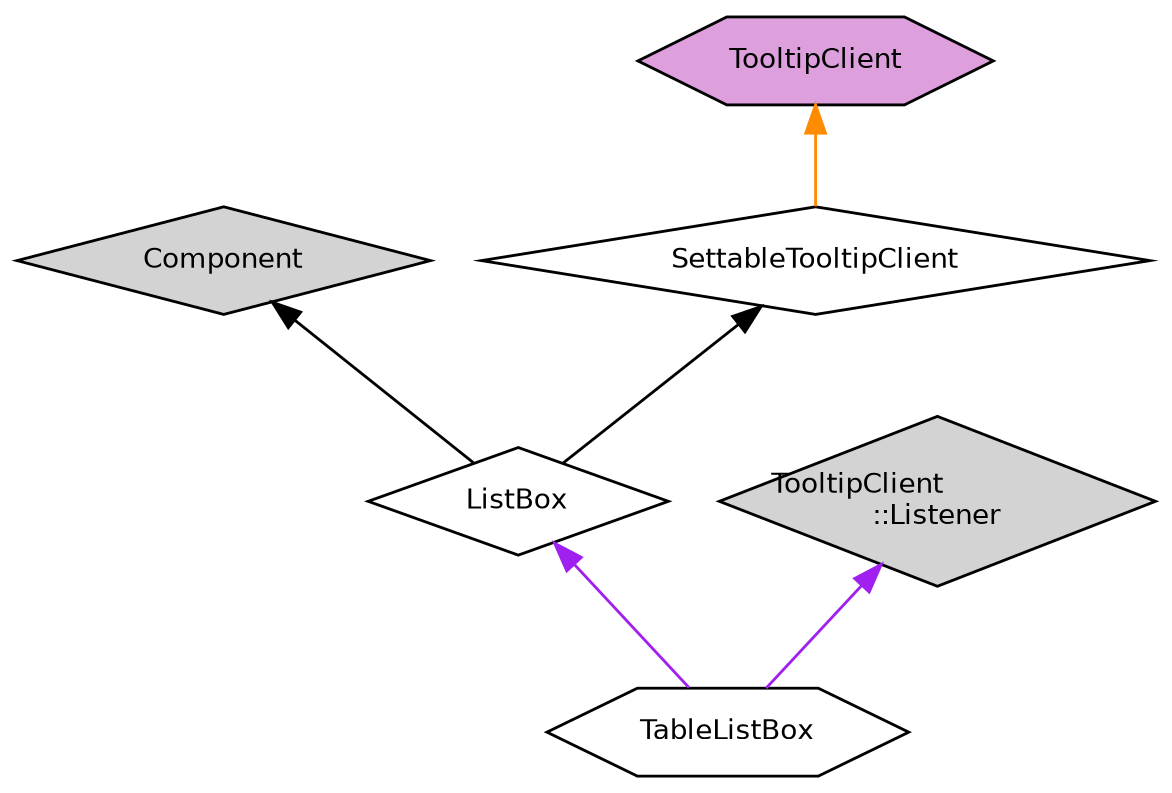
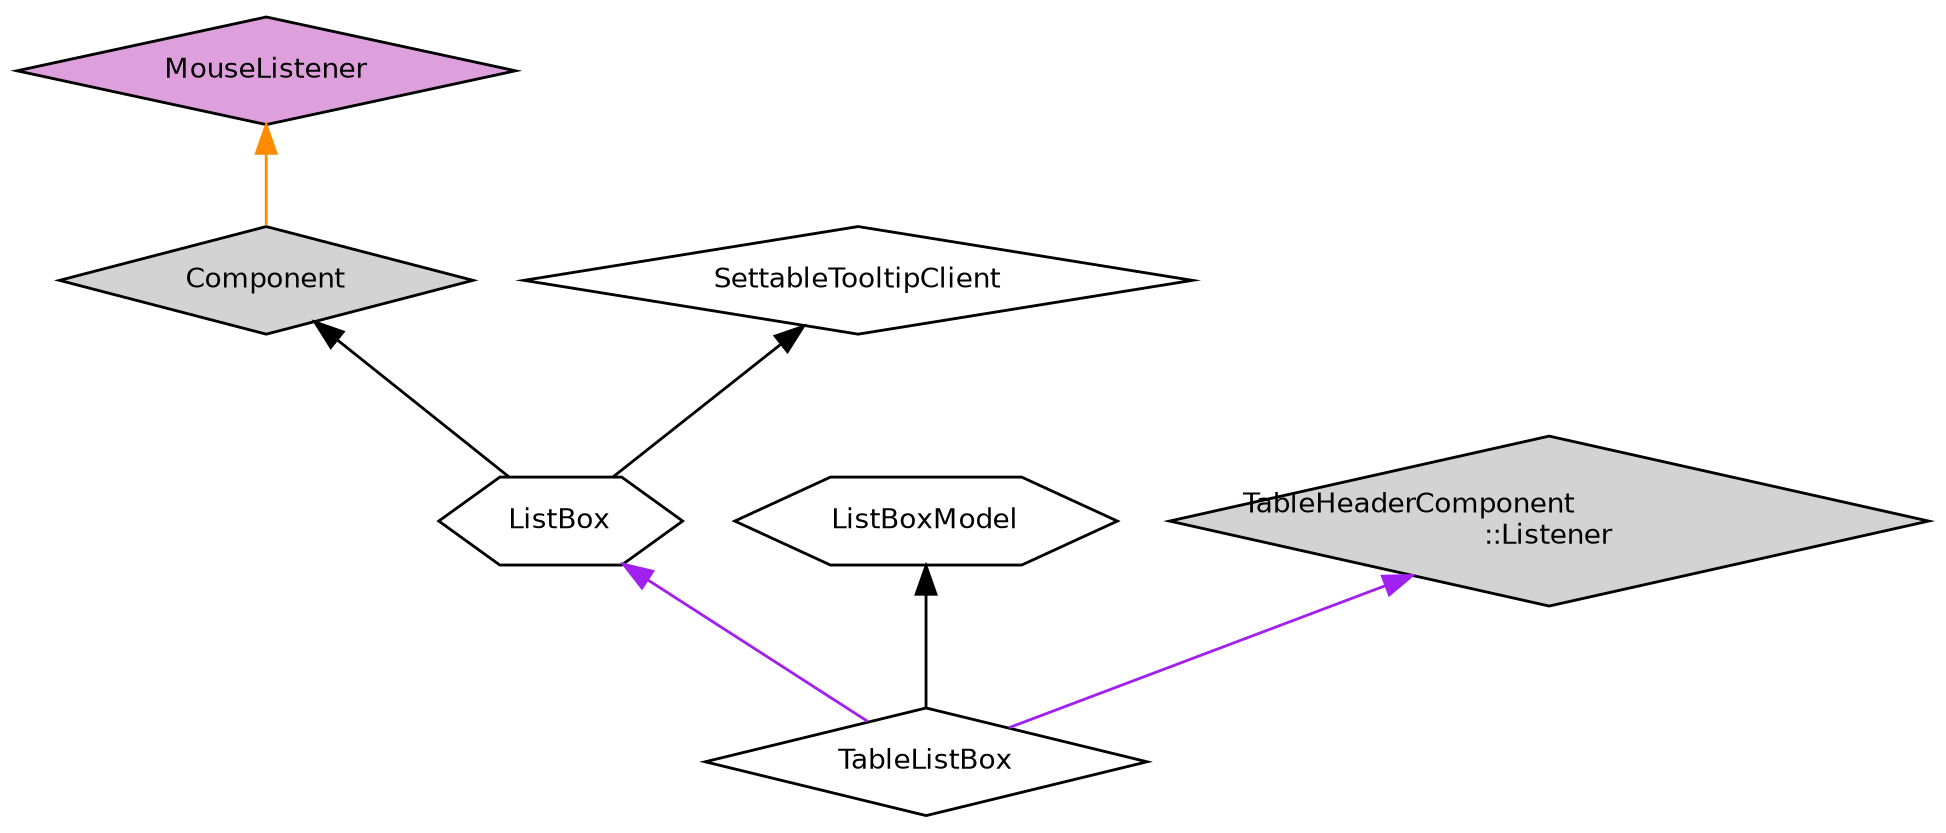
(816, 61) -> none
none -> (266, 71)
(518, 501) -> (561, 521)
(937, 501) -> (1549, 521)
none -> (926, 521)
(728, 732) -> (926, 762)
